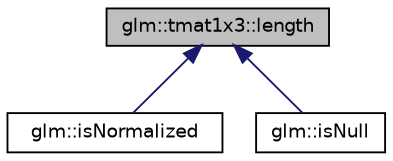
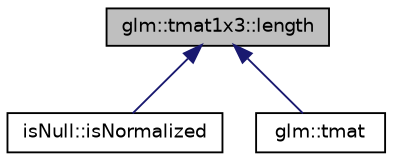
(115, 133) -> (115, 133)
(321, 133) -> (321, 133)
